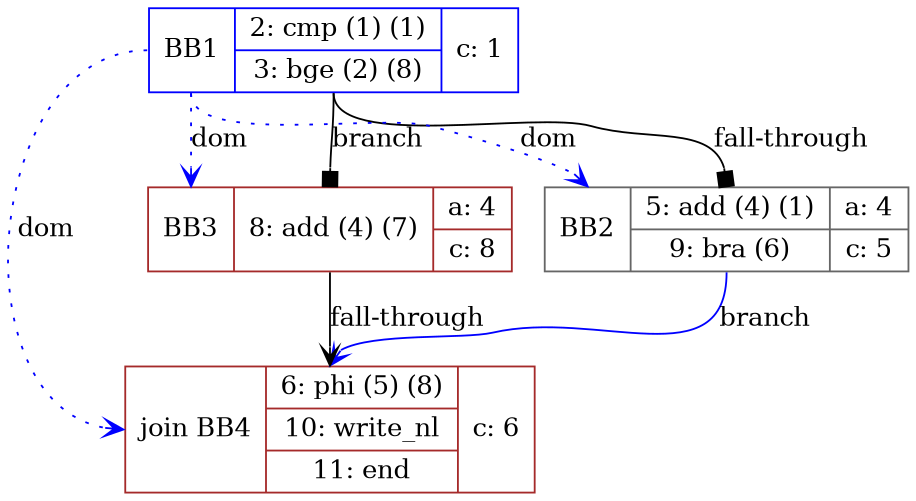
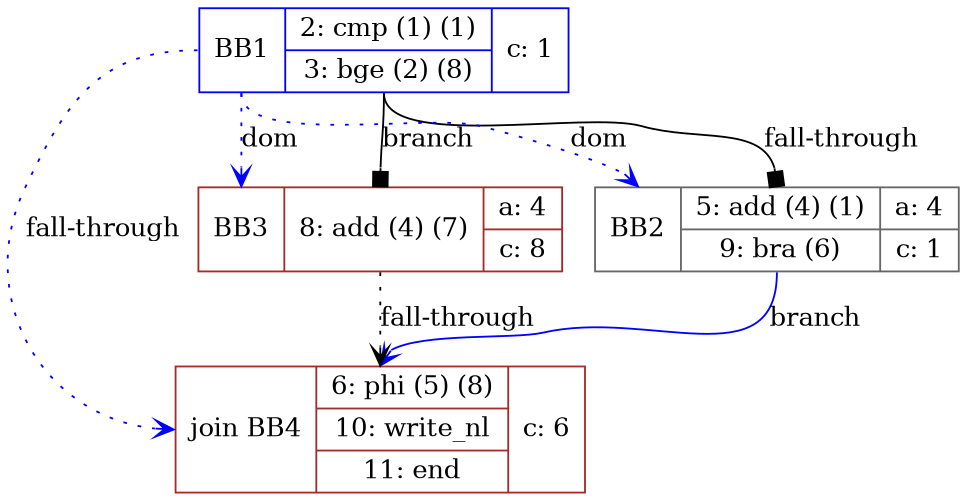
(46, 229) -> (103, 229)
(869, 249) -> (919, 249)
(330, 309) -> (380, 309)
